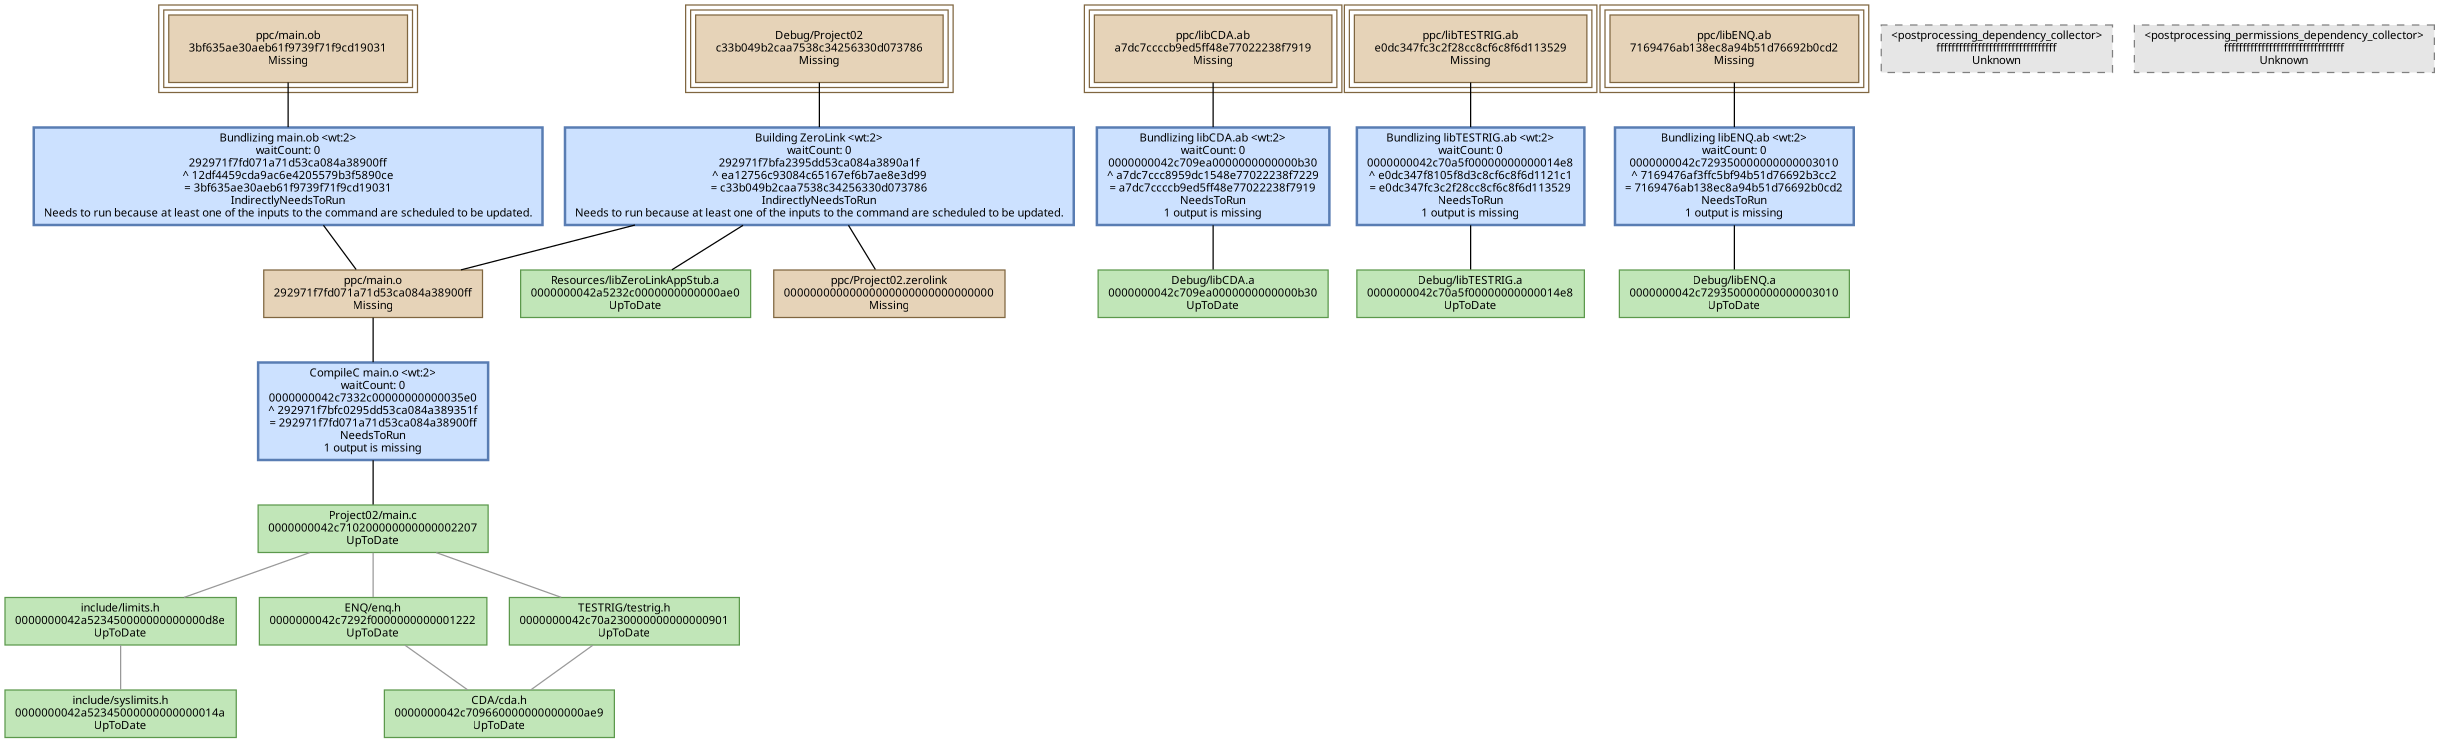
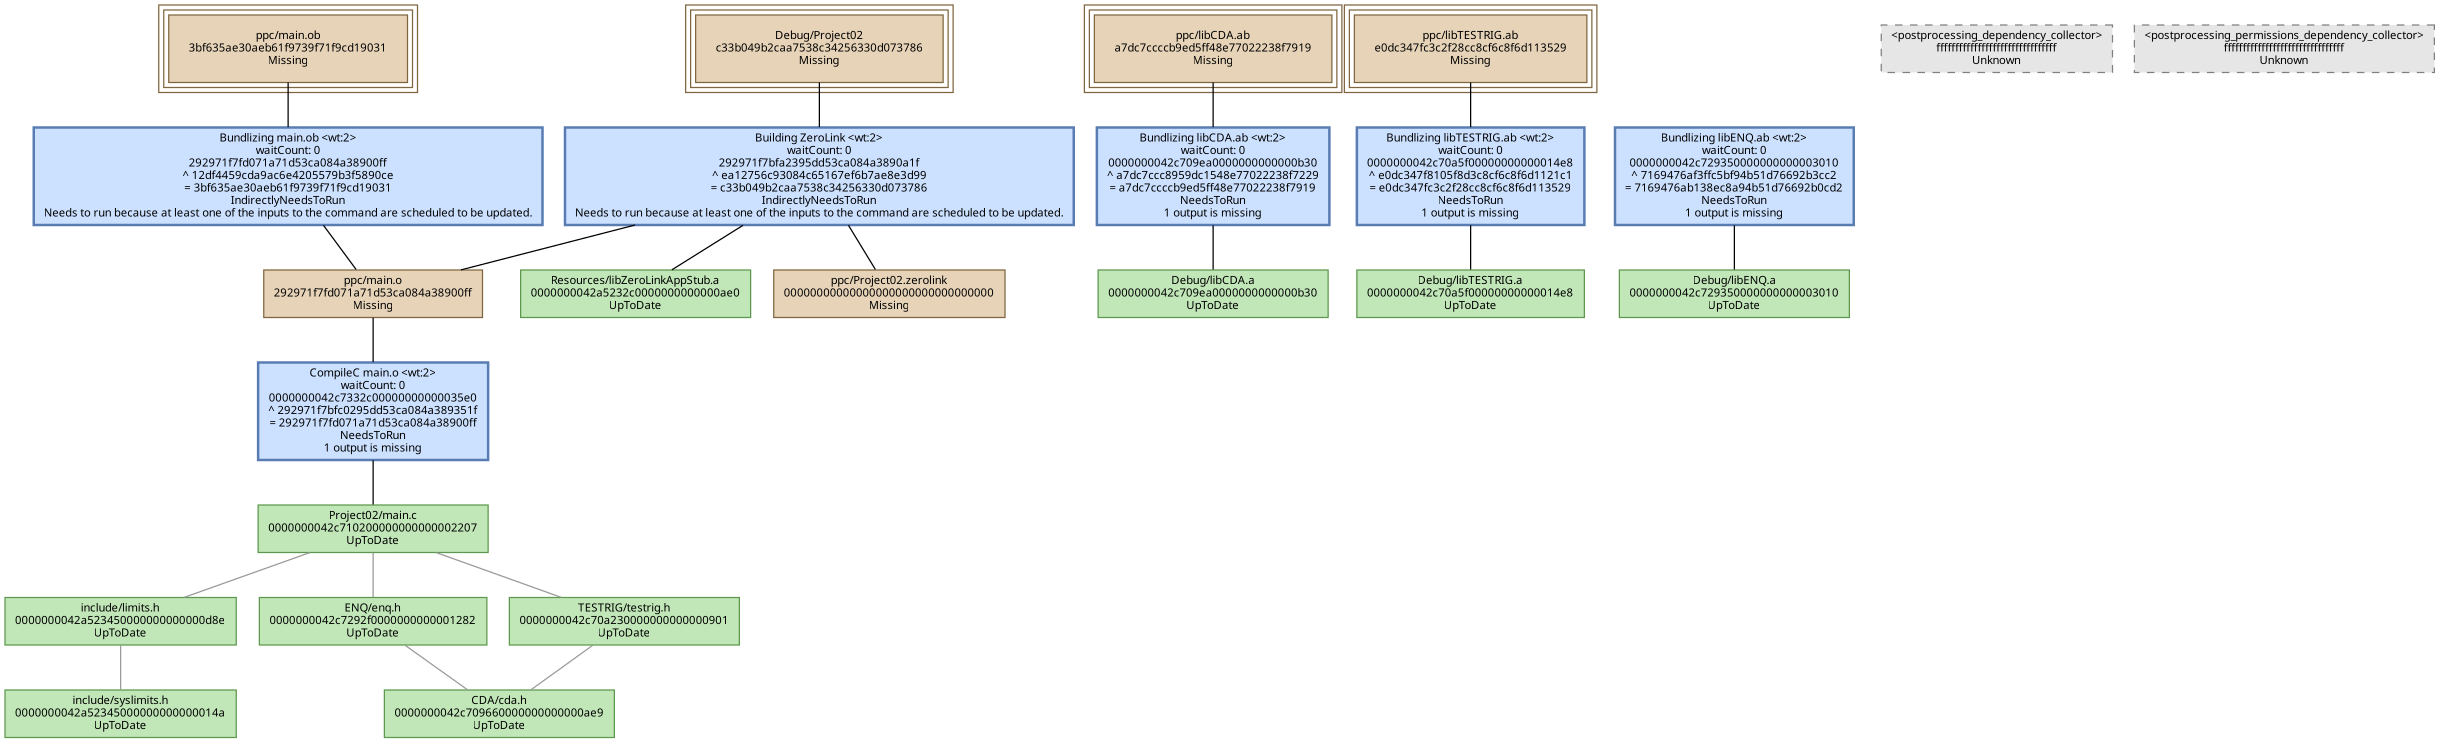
(1734, 49) -> none
(373, 621) -> (373, 621)
